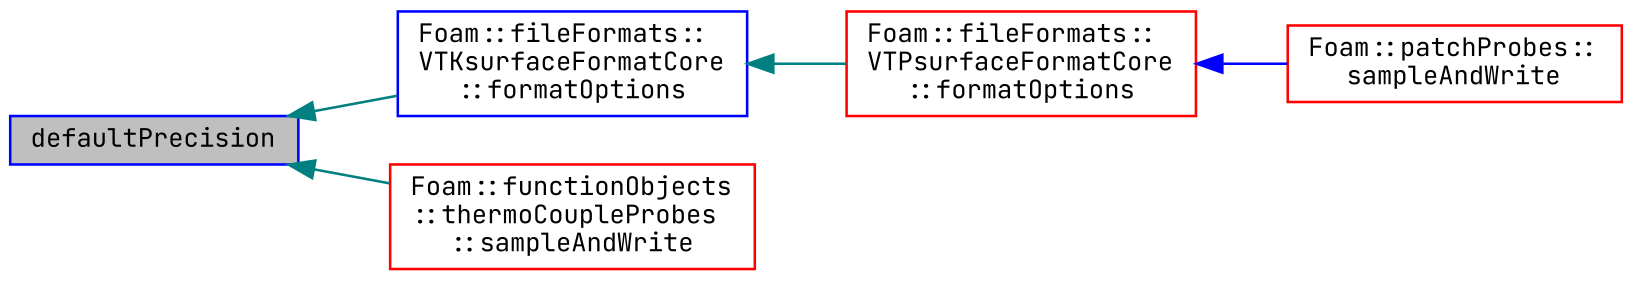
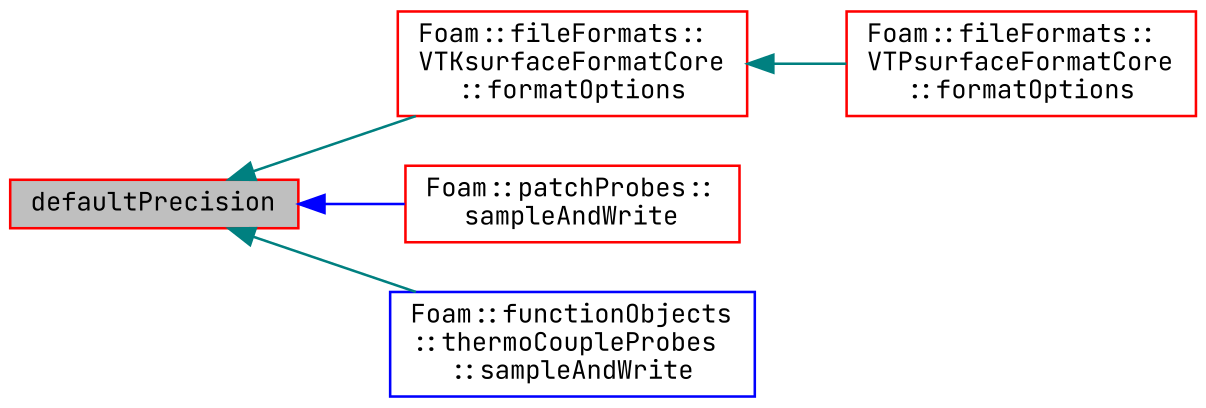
(572, 64) -> (572, 64)
(1255, 64) -> (365, 204)
(154, 140) -> (154, 204)
(572, 217) -> (572, 344)
